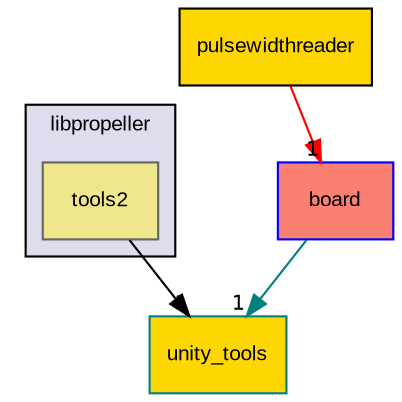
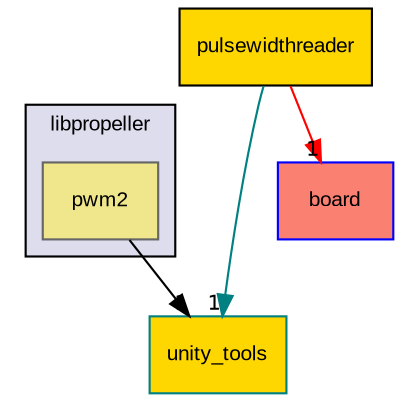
(100, 201) -> (100, 201)
(283, 270) -> (241, 190)
